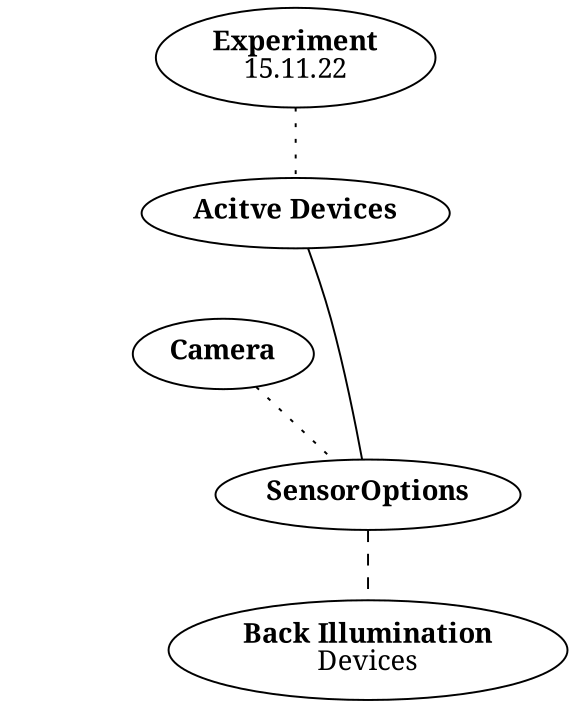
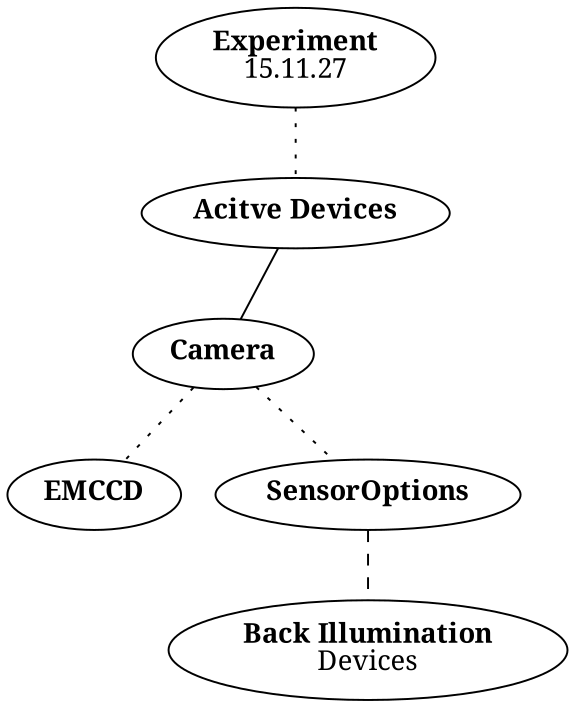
(296, 69) -> (296, 69)
(340, 353) -> (259, 284)
none -> (94, 495)
